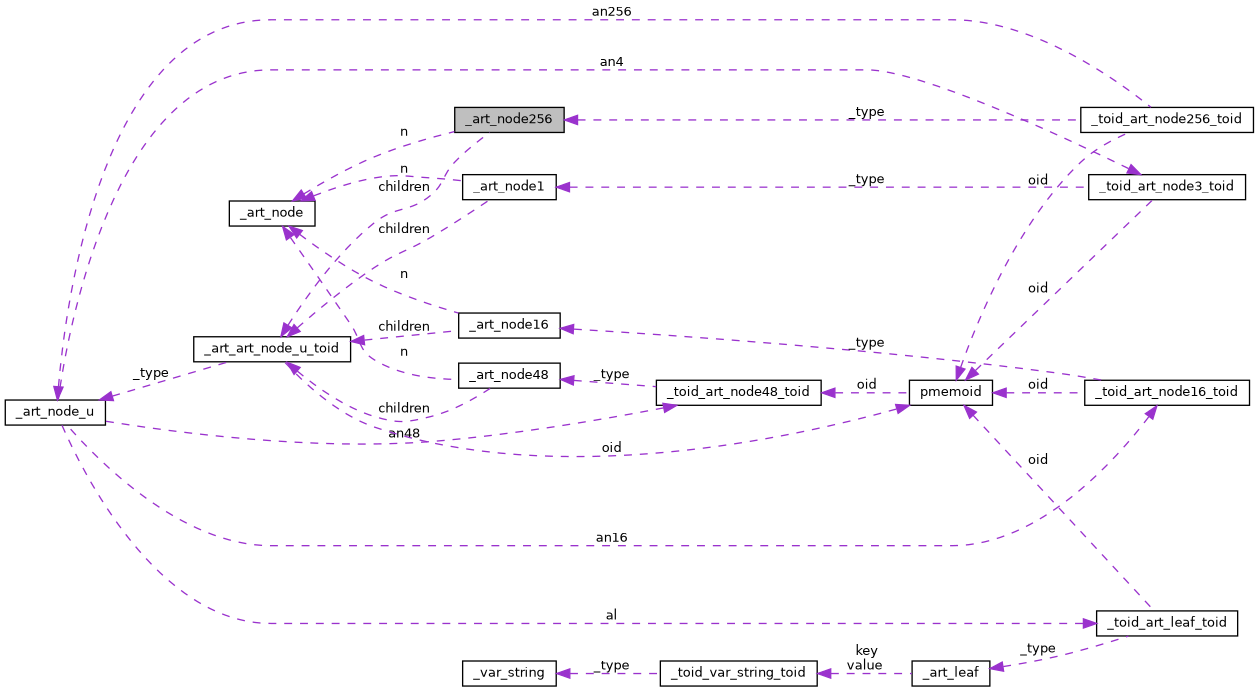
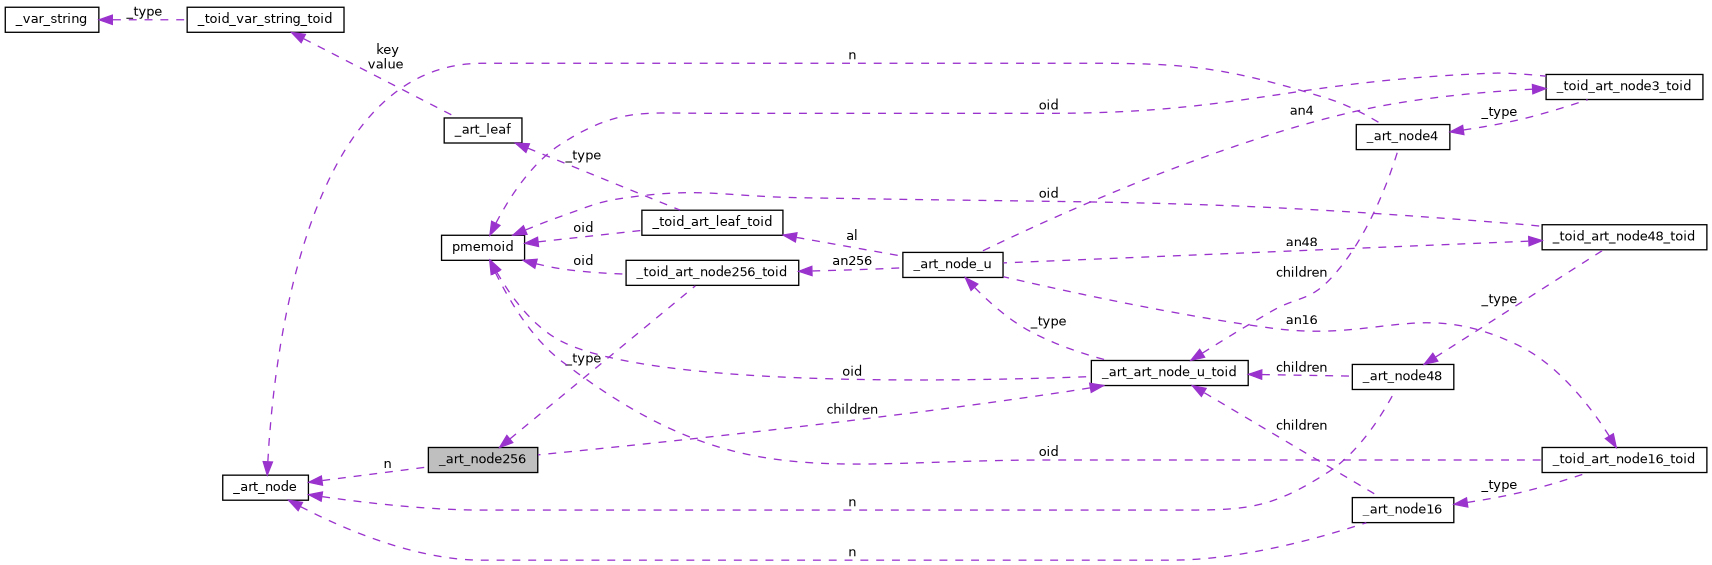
(492, 20) -> (857, 270)
(509, 187) -> (1403, 137)
(872, 393) -> (1031, 201)
